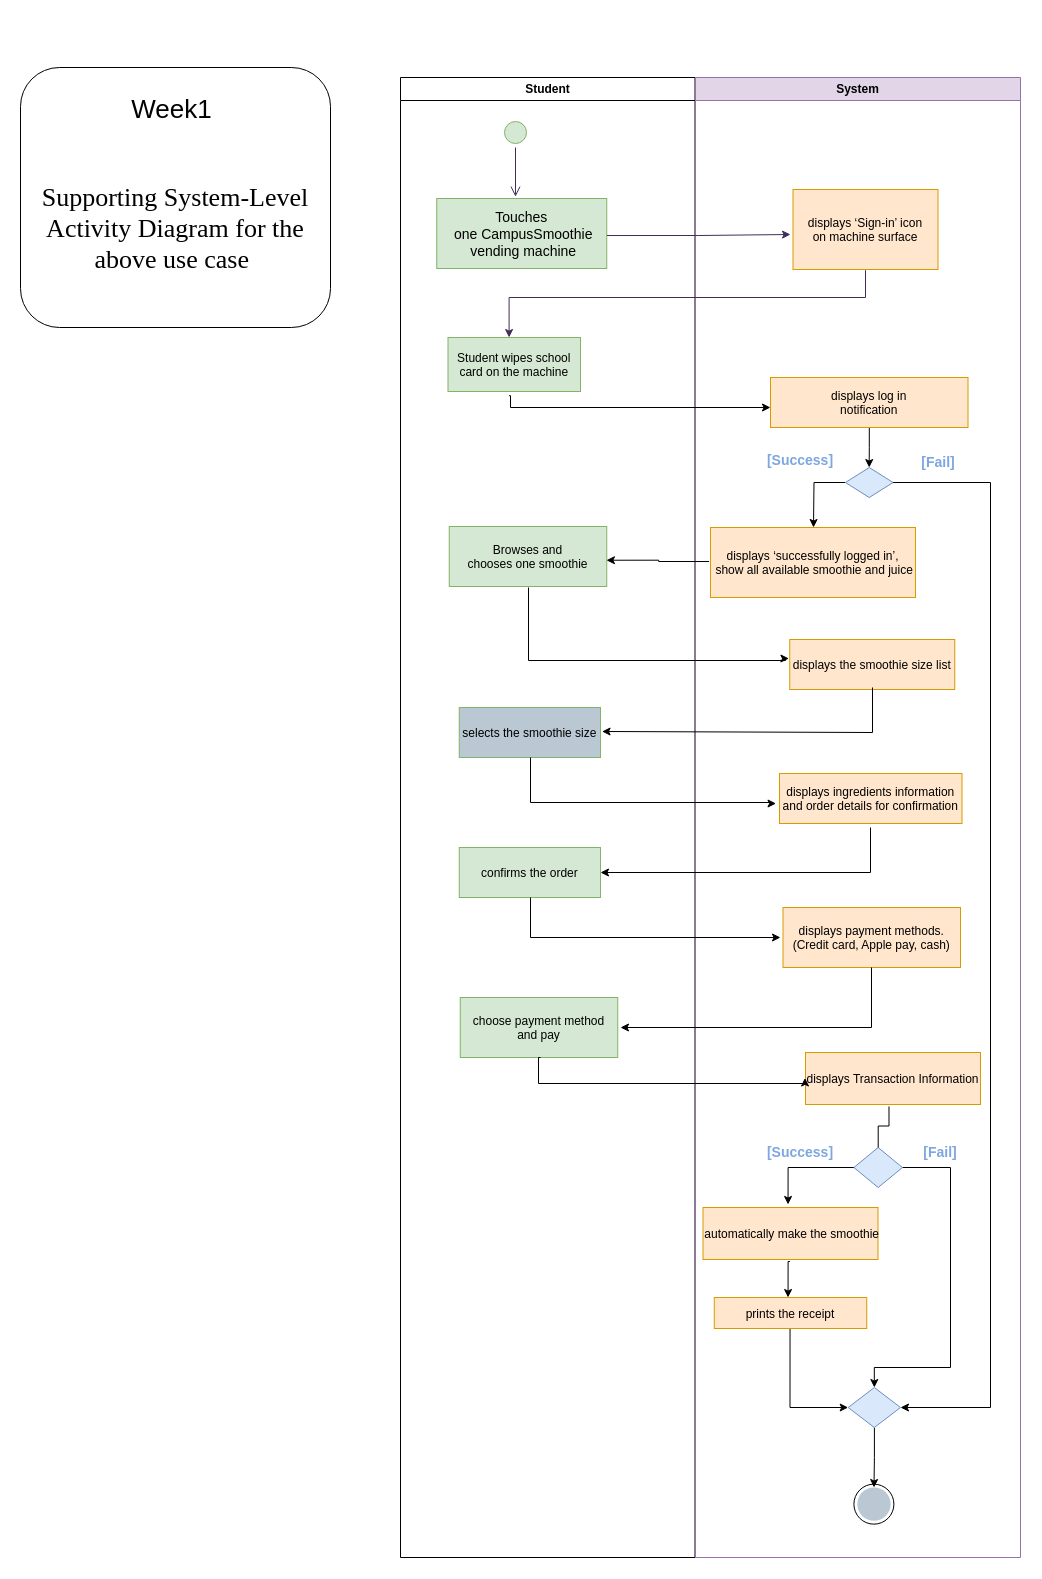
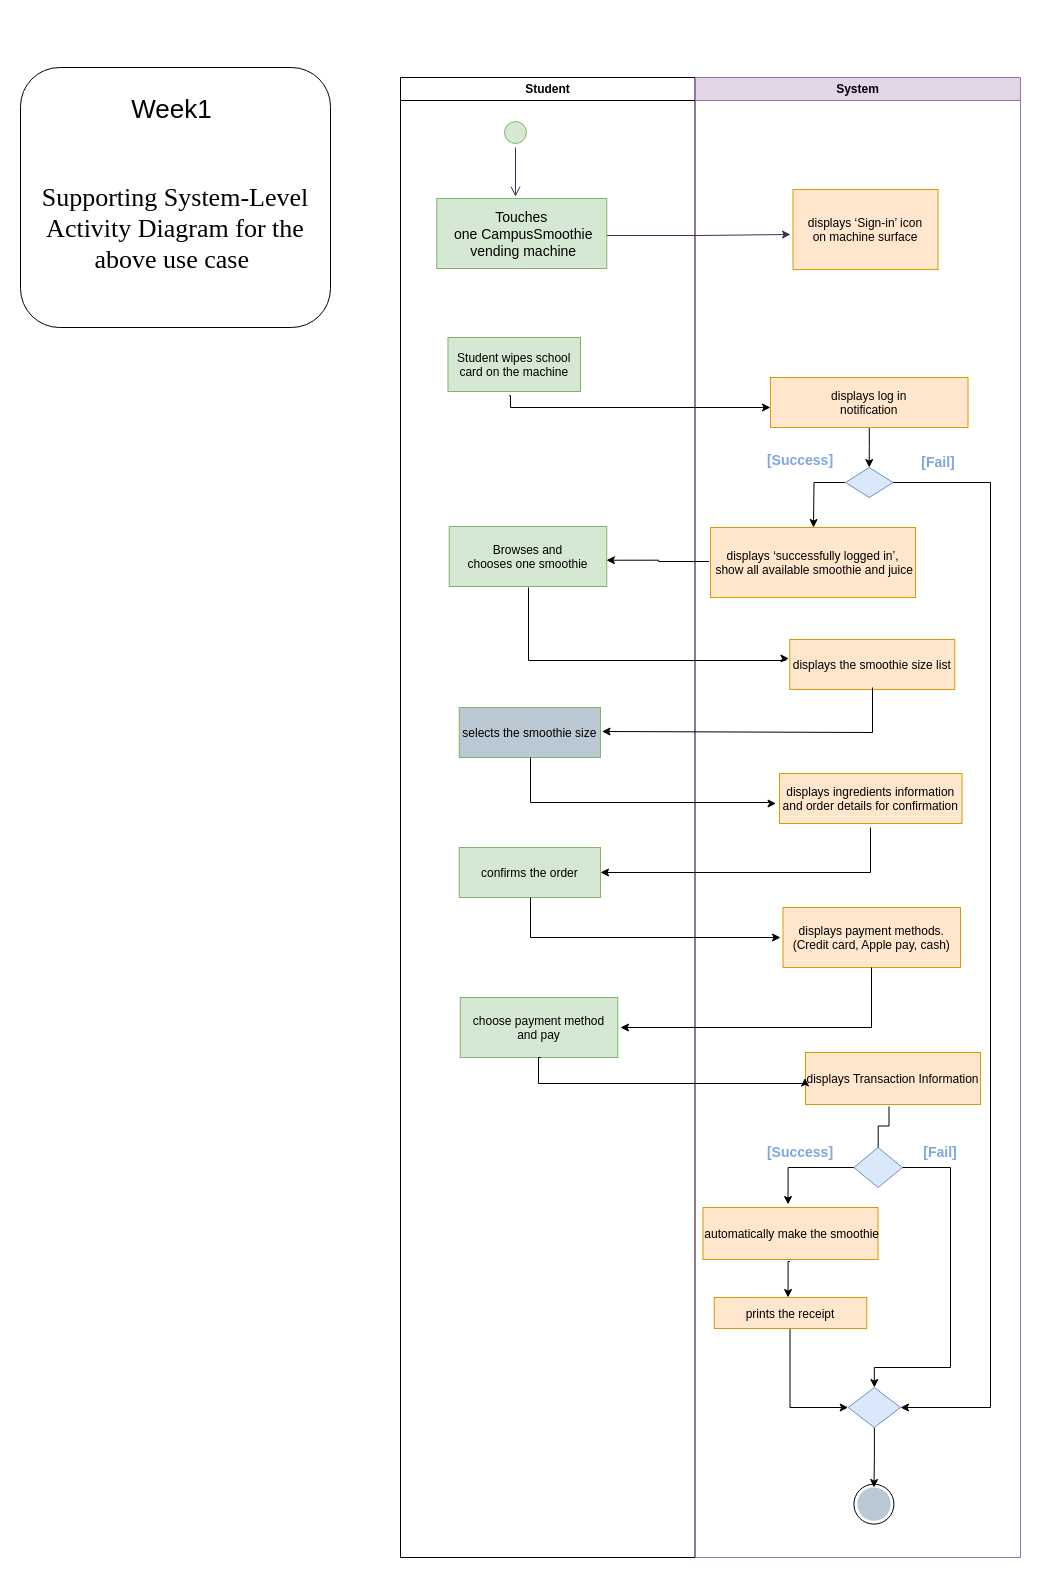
(684, 298) -> none
